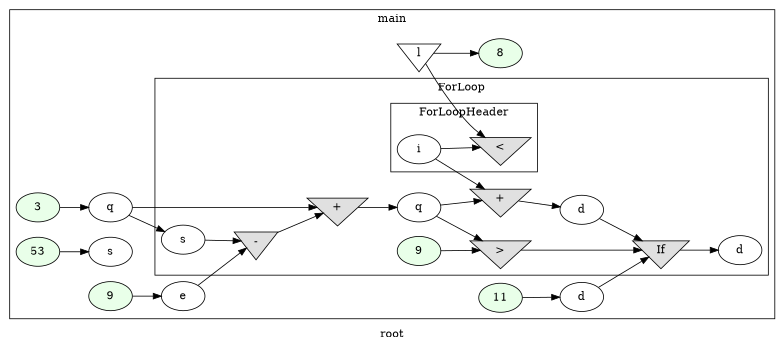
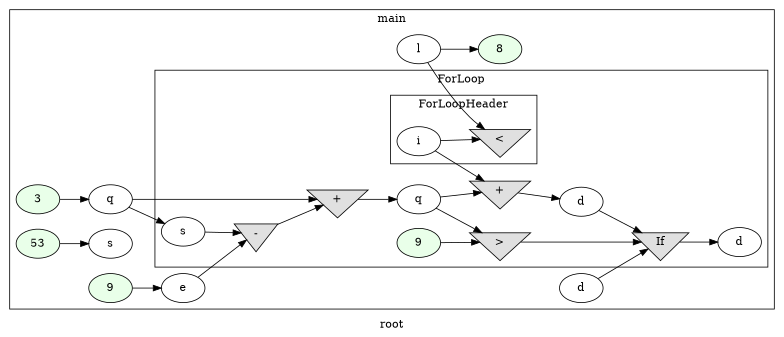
(419, 53) -> (419, 49)
(501, 298) -> none
